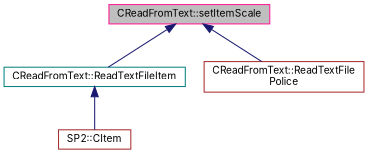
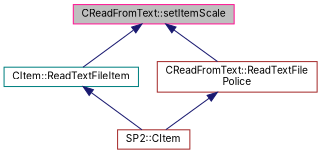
(95, 77) -> (71, 77)
none -> (187, 114)
